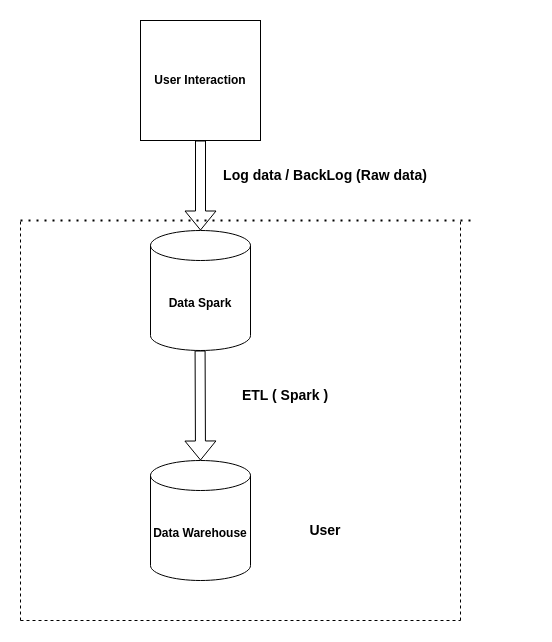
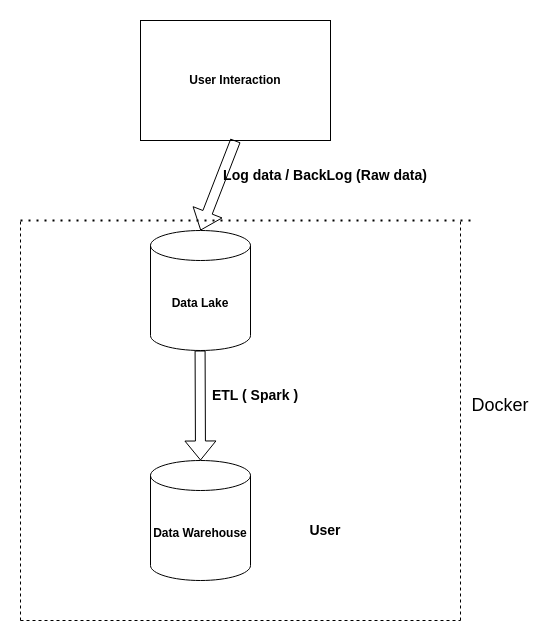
(201, 81) -> (236, 81)
(201, 304) -> (201, 304)
(286, 396) -> (256, 396)
none -> (501, 406)
